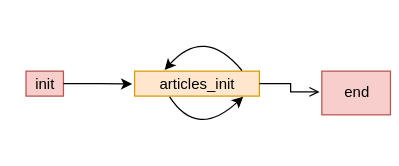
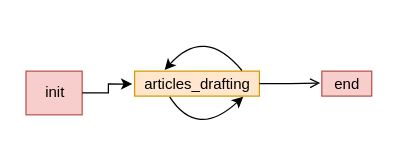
(44, 84) -> (54, 93)
(198, 84) -> (198, 84)
(356, 93) -> (347, 84)
